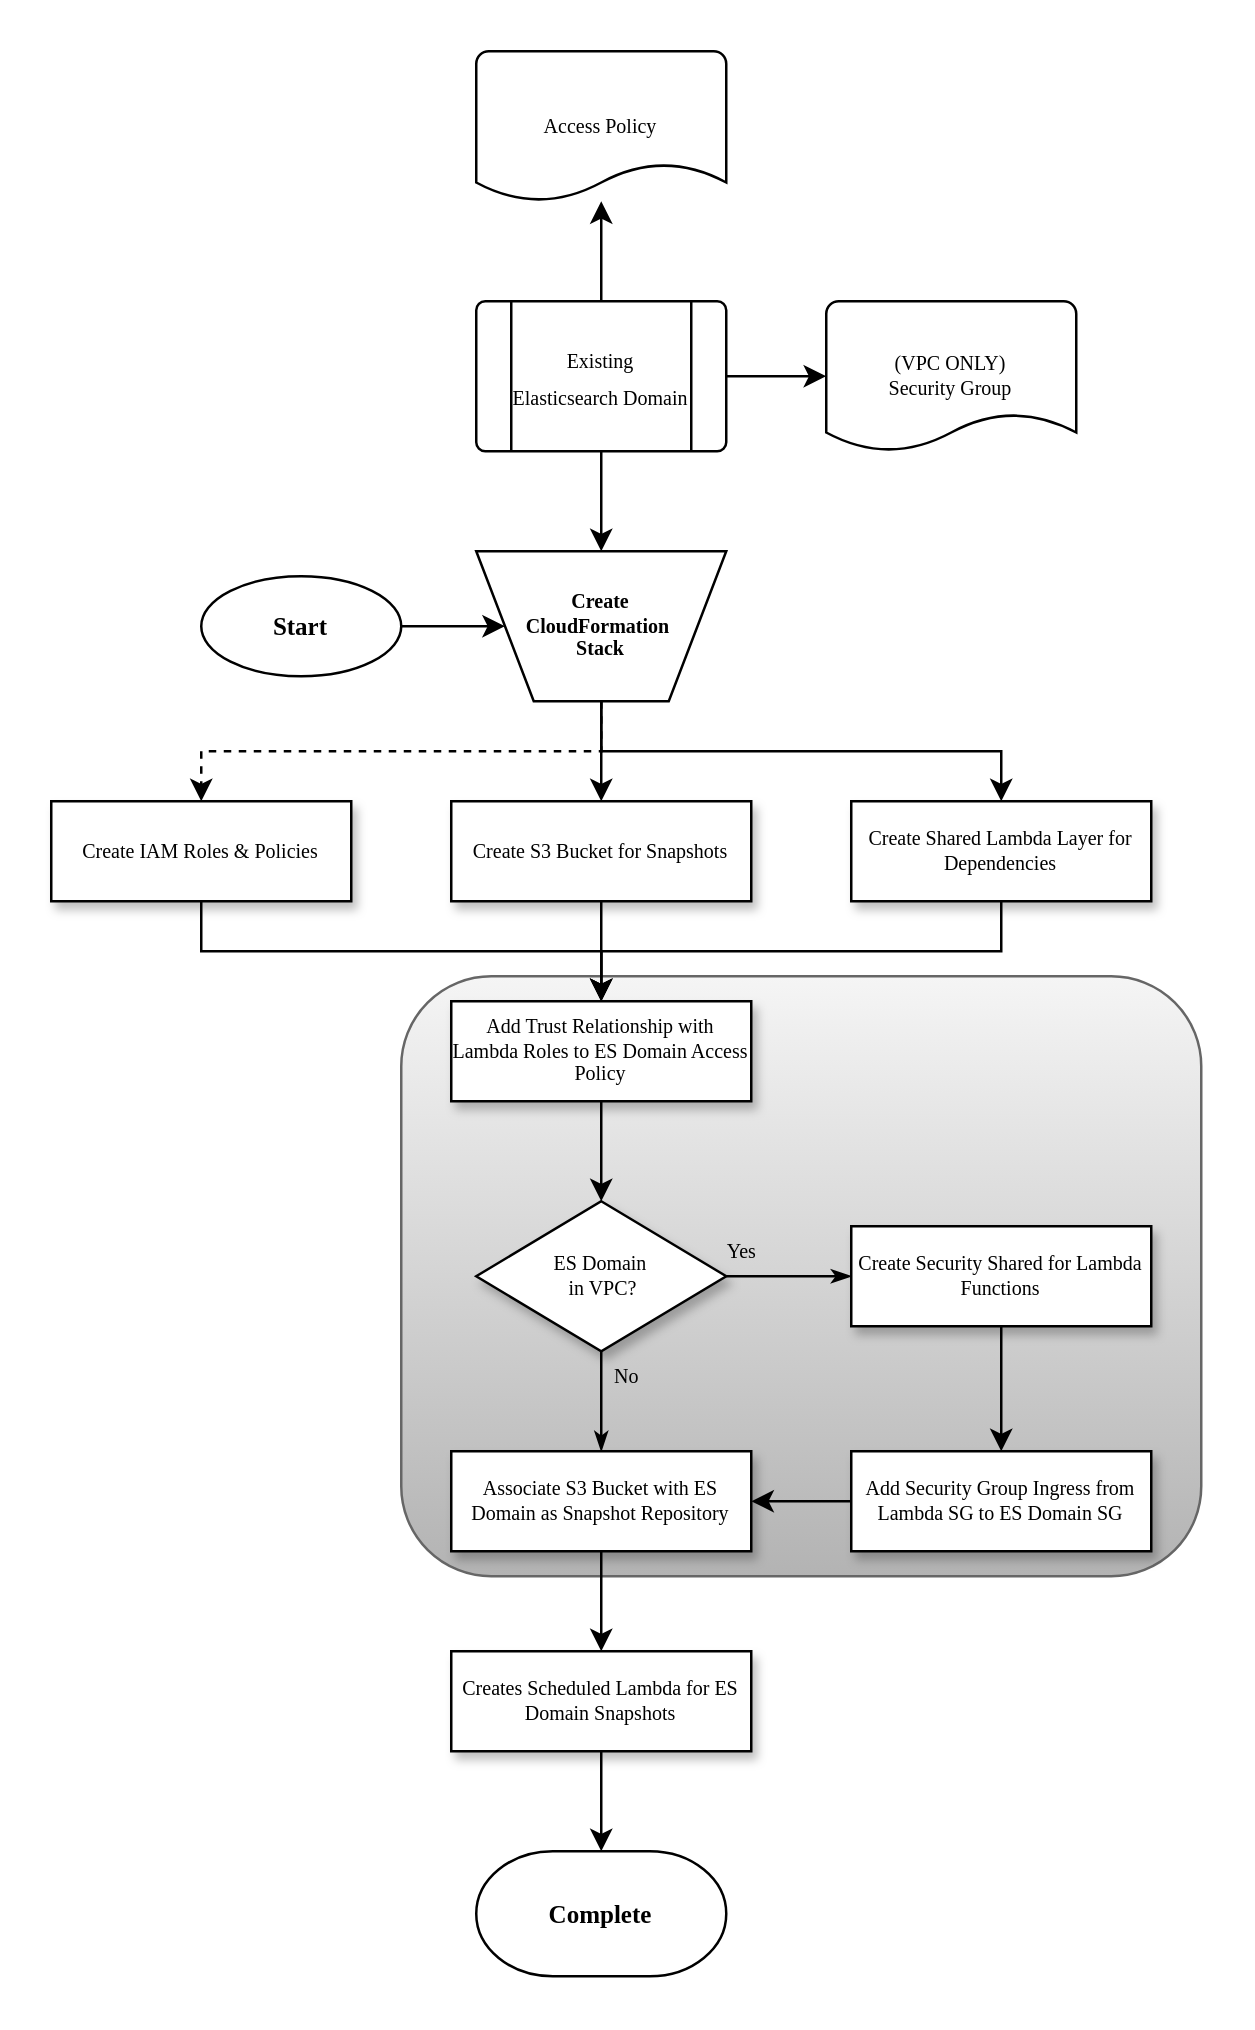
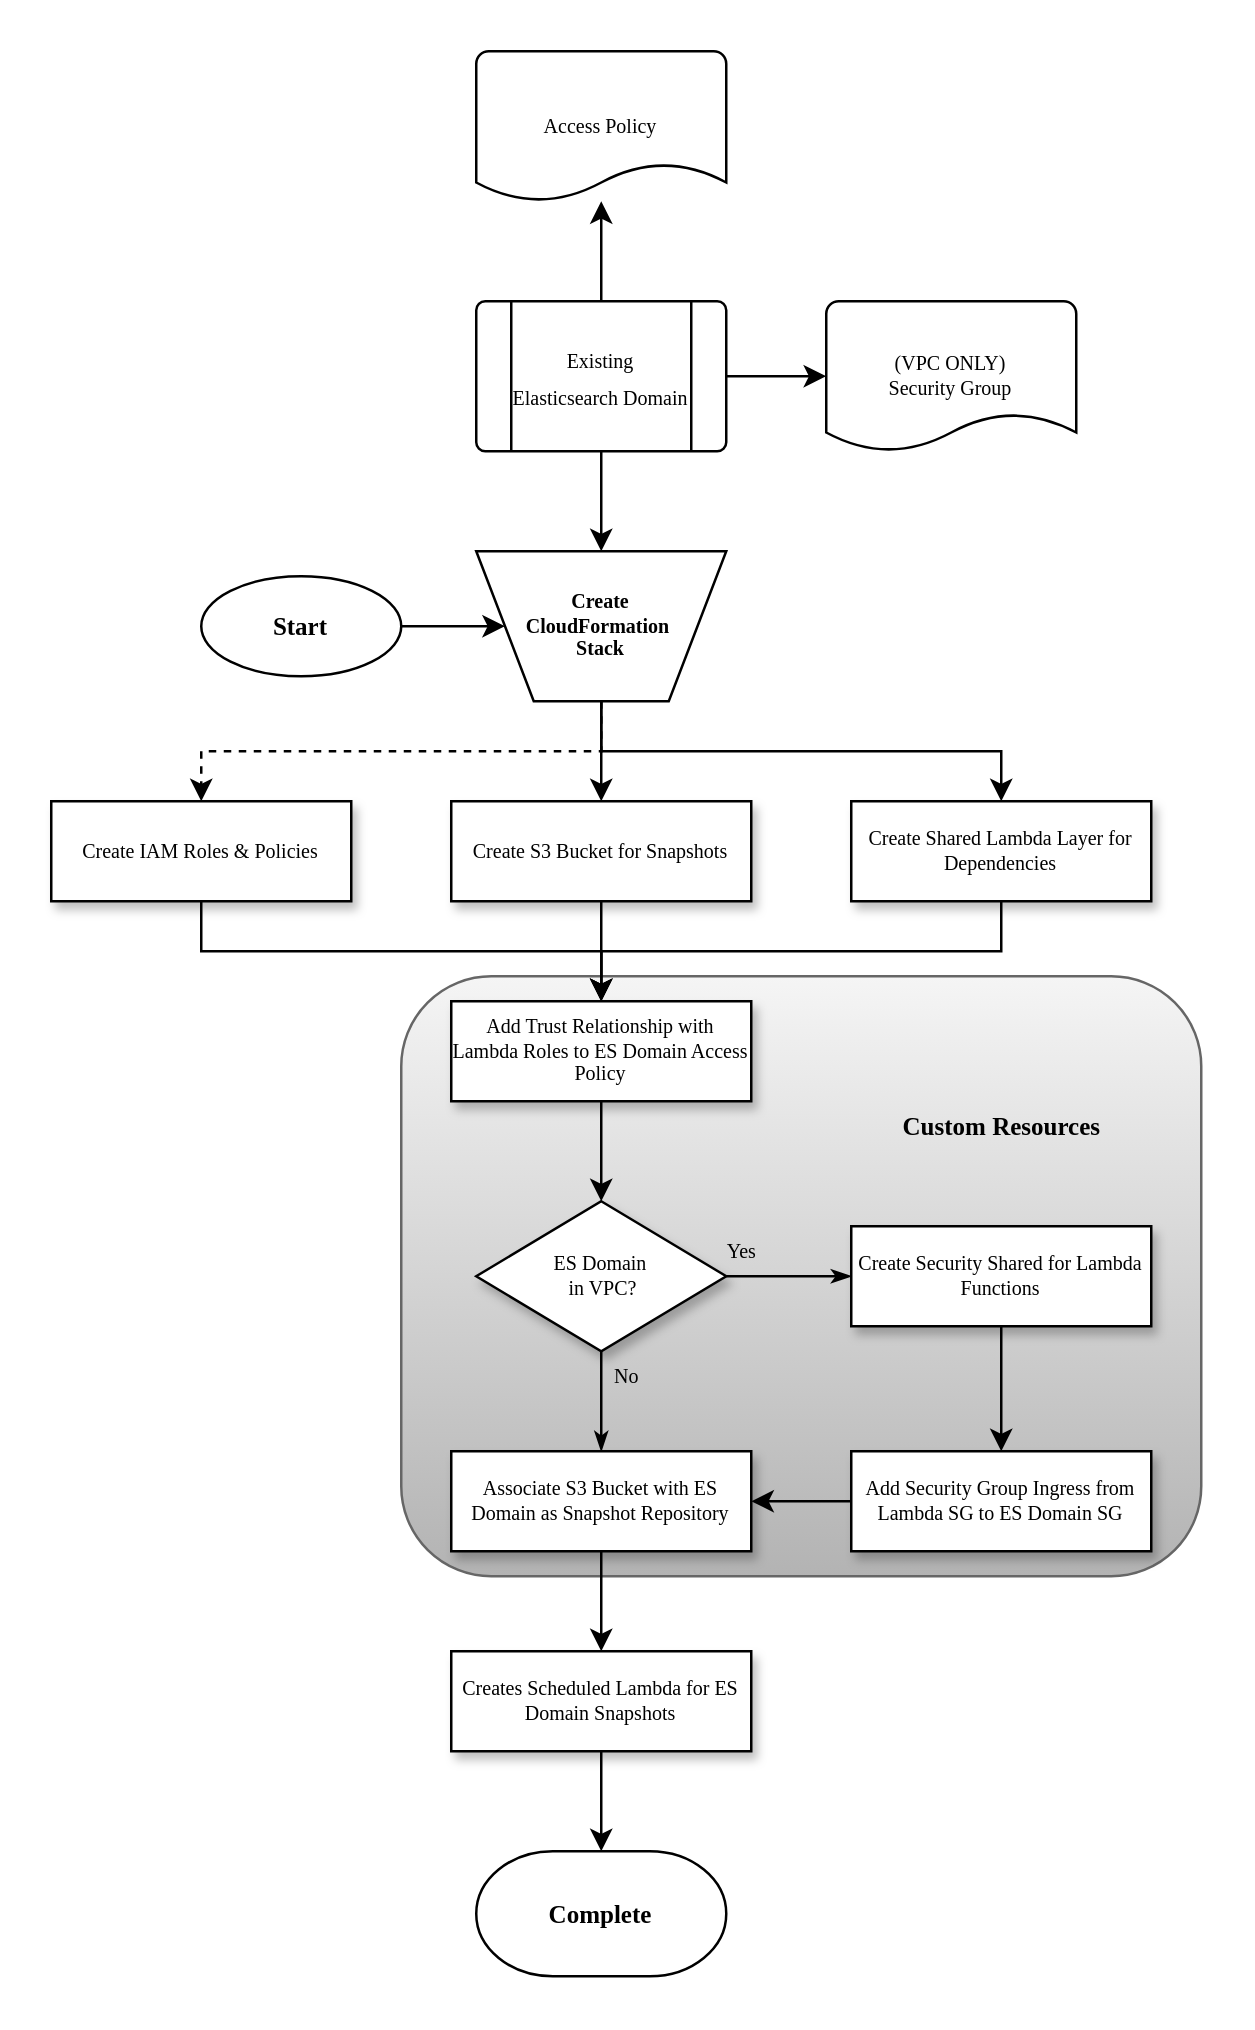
none -> (1001, 1126)
